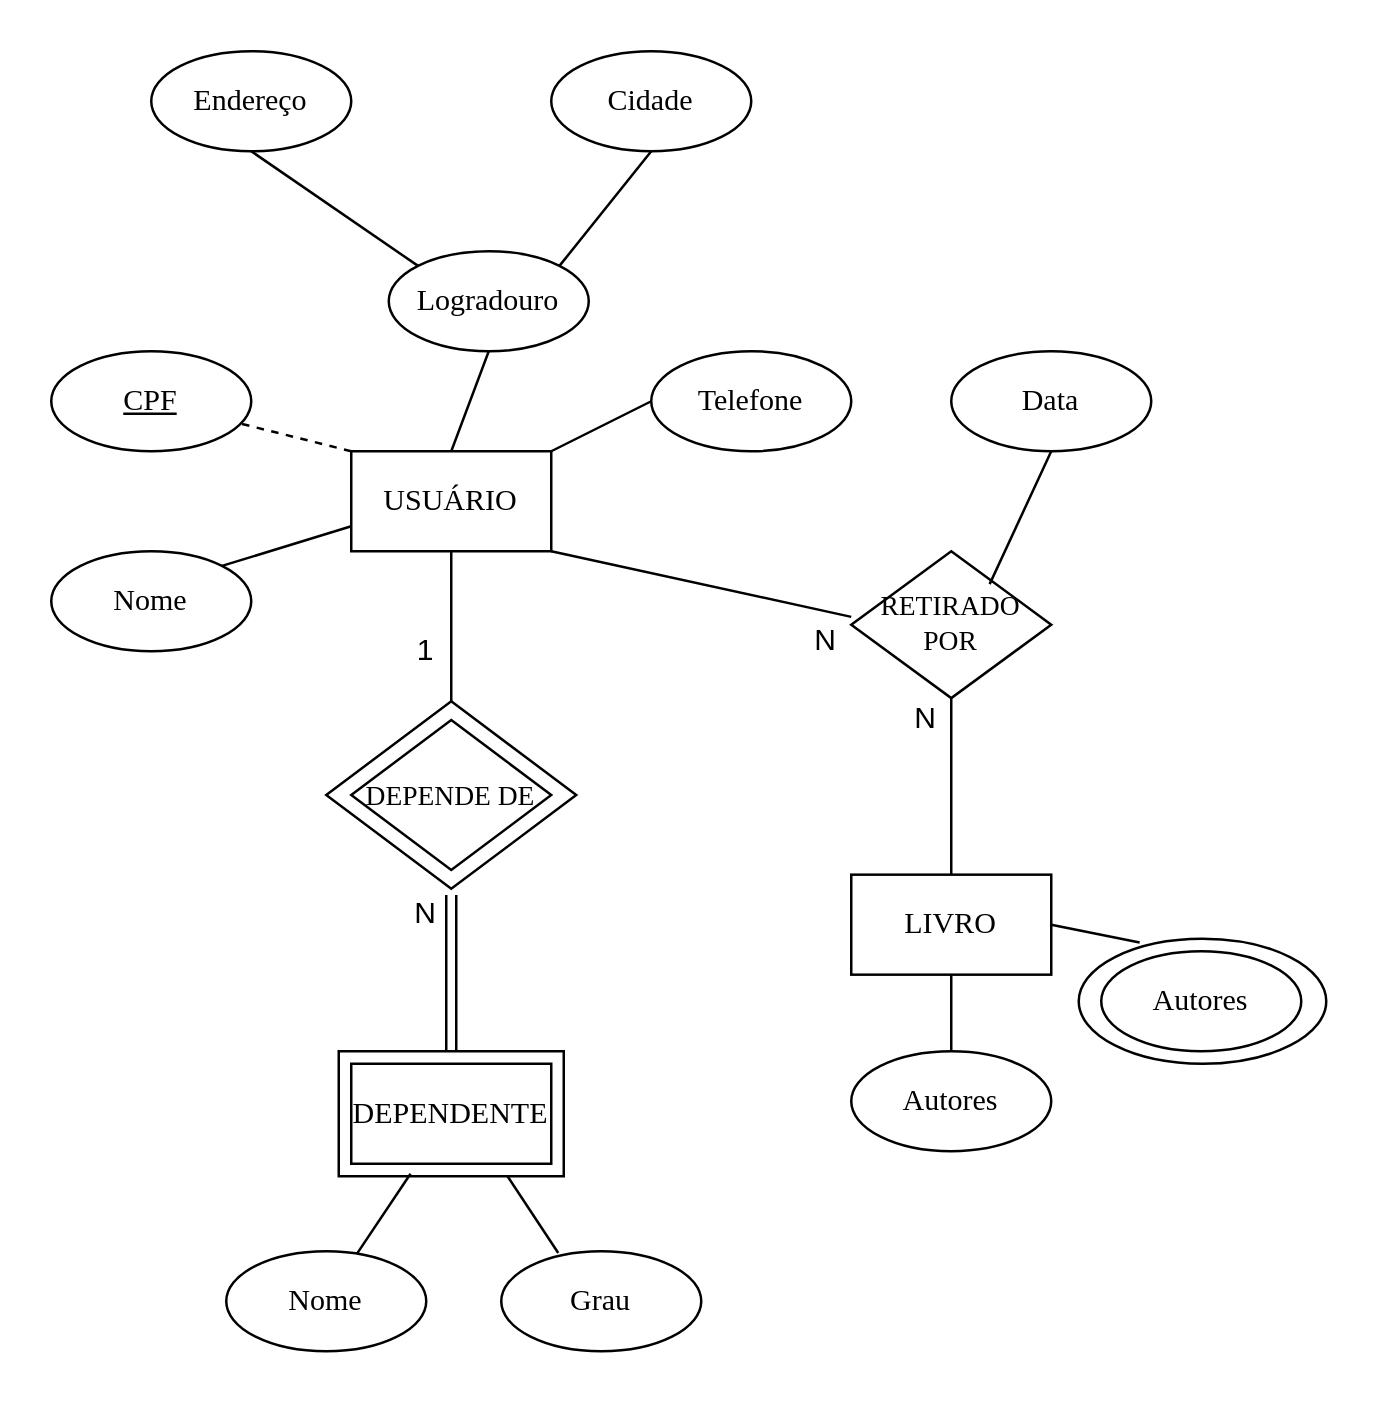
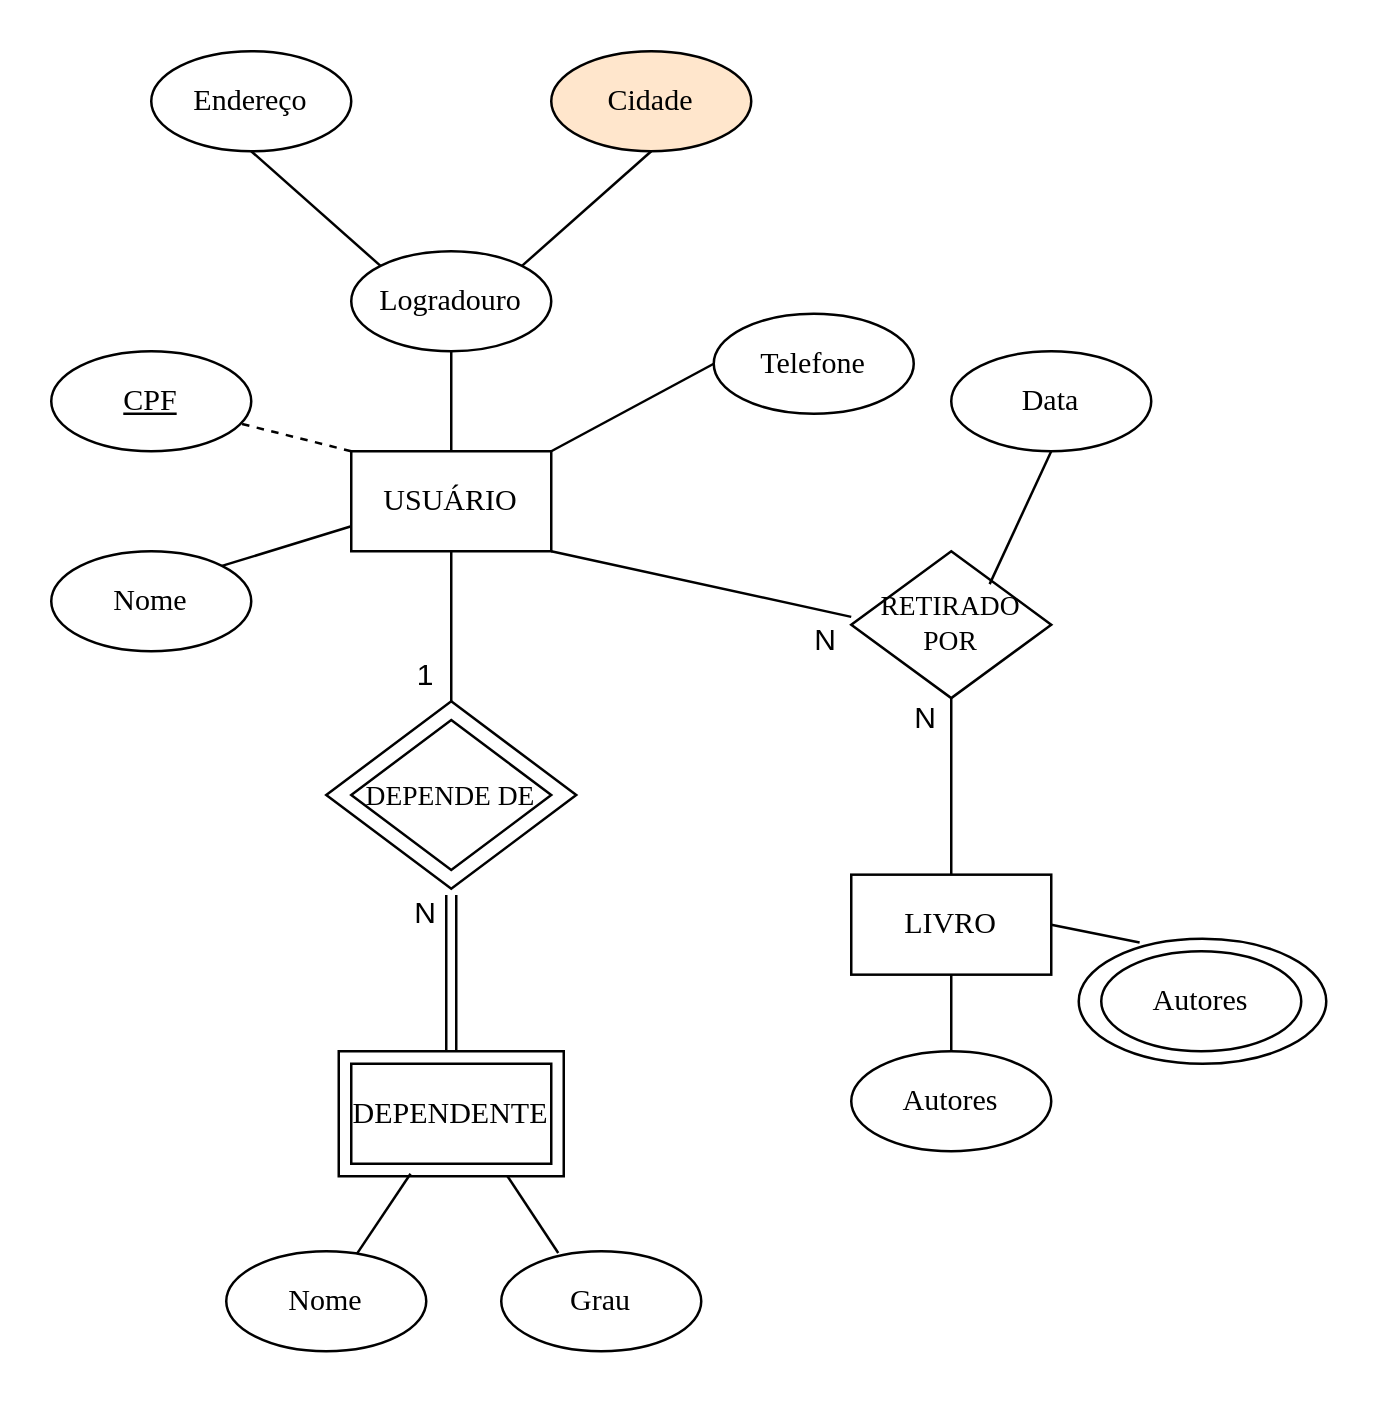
(651, 101) -> (651, 101)
(489, 301) -> (451, 301)
(751, 401) -> (814, 364)
(426, 651) -> (426, 676)
